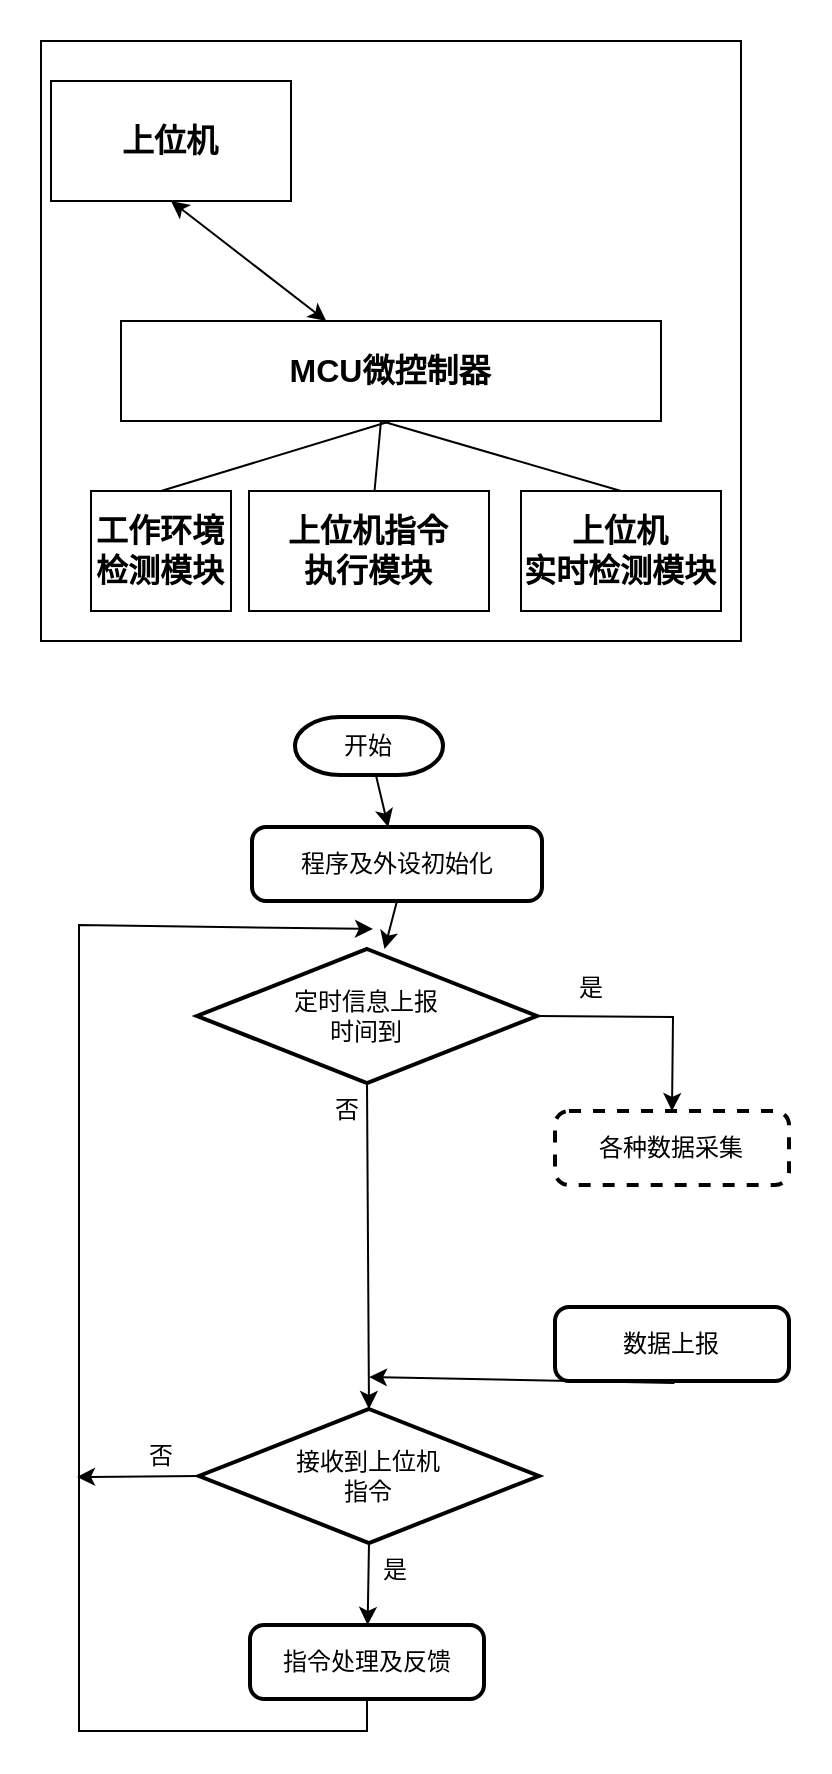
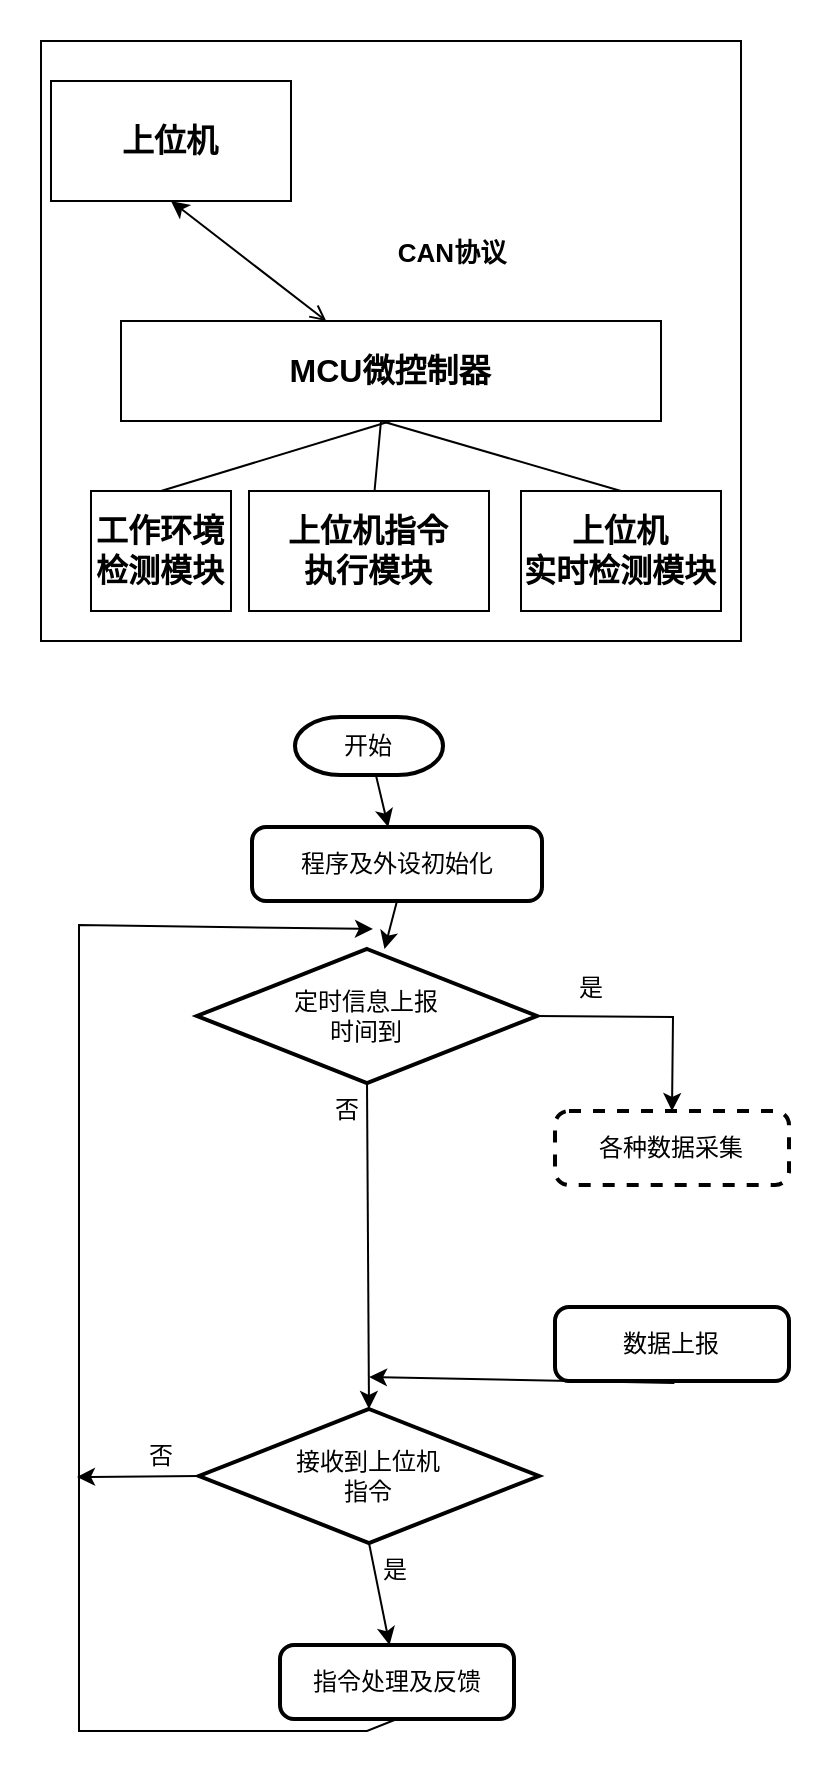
none -> (453, 253)
(315, 312) -> (317, 314)
(367, 1662) -> (397, 1682)
